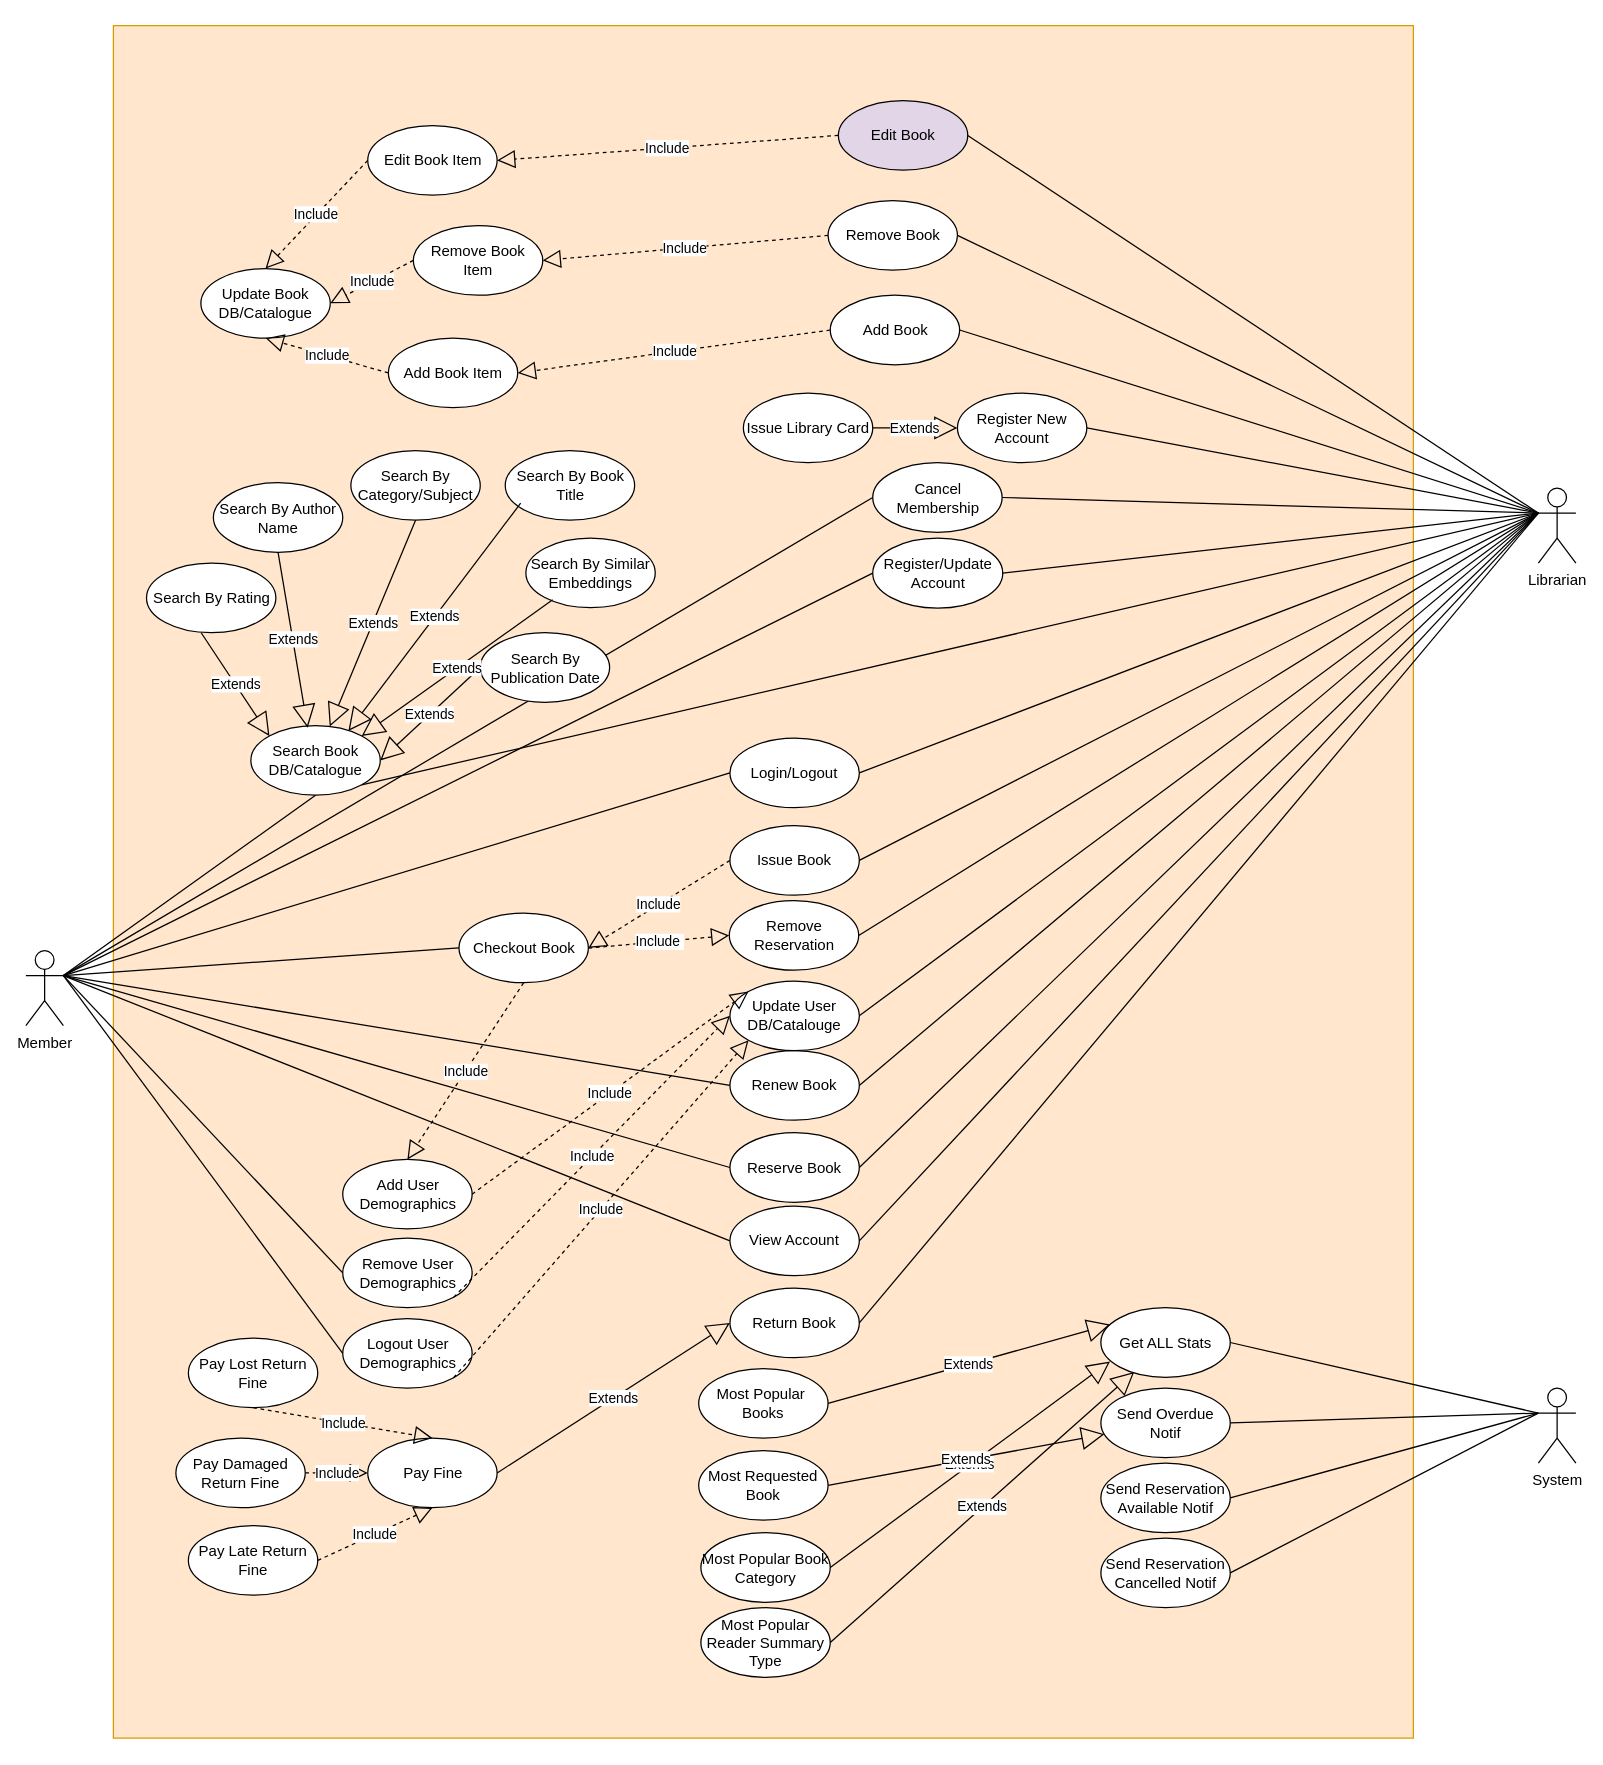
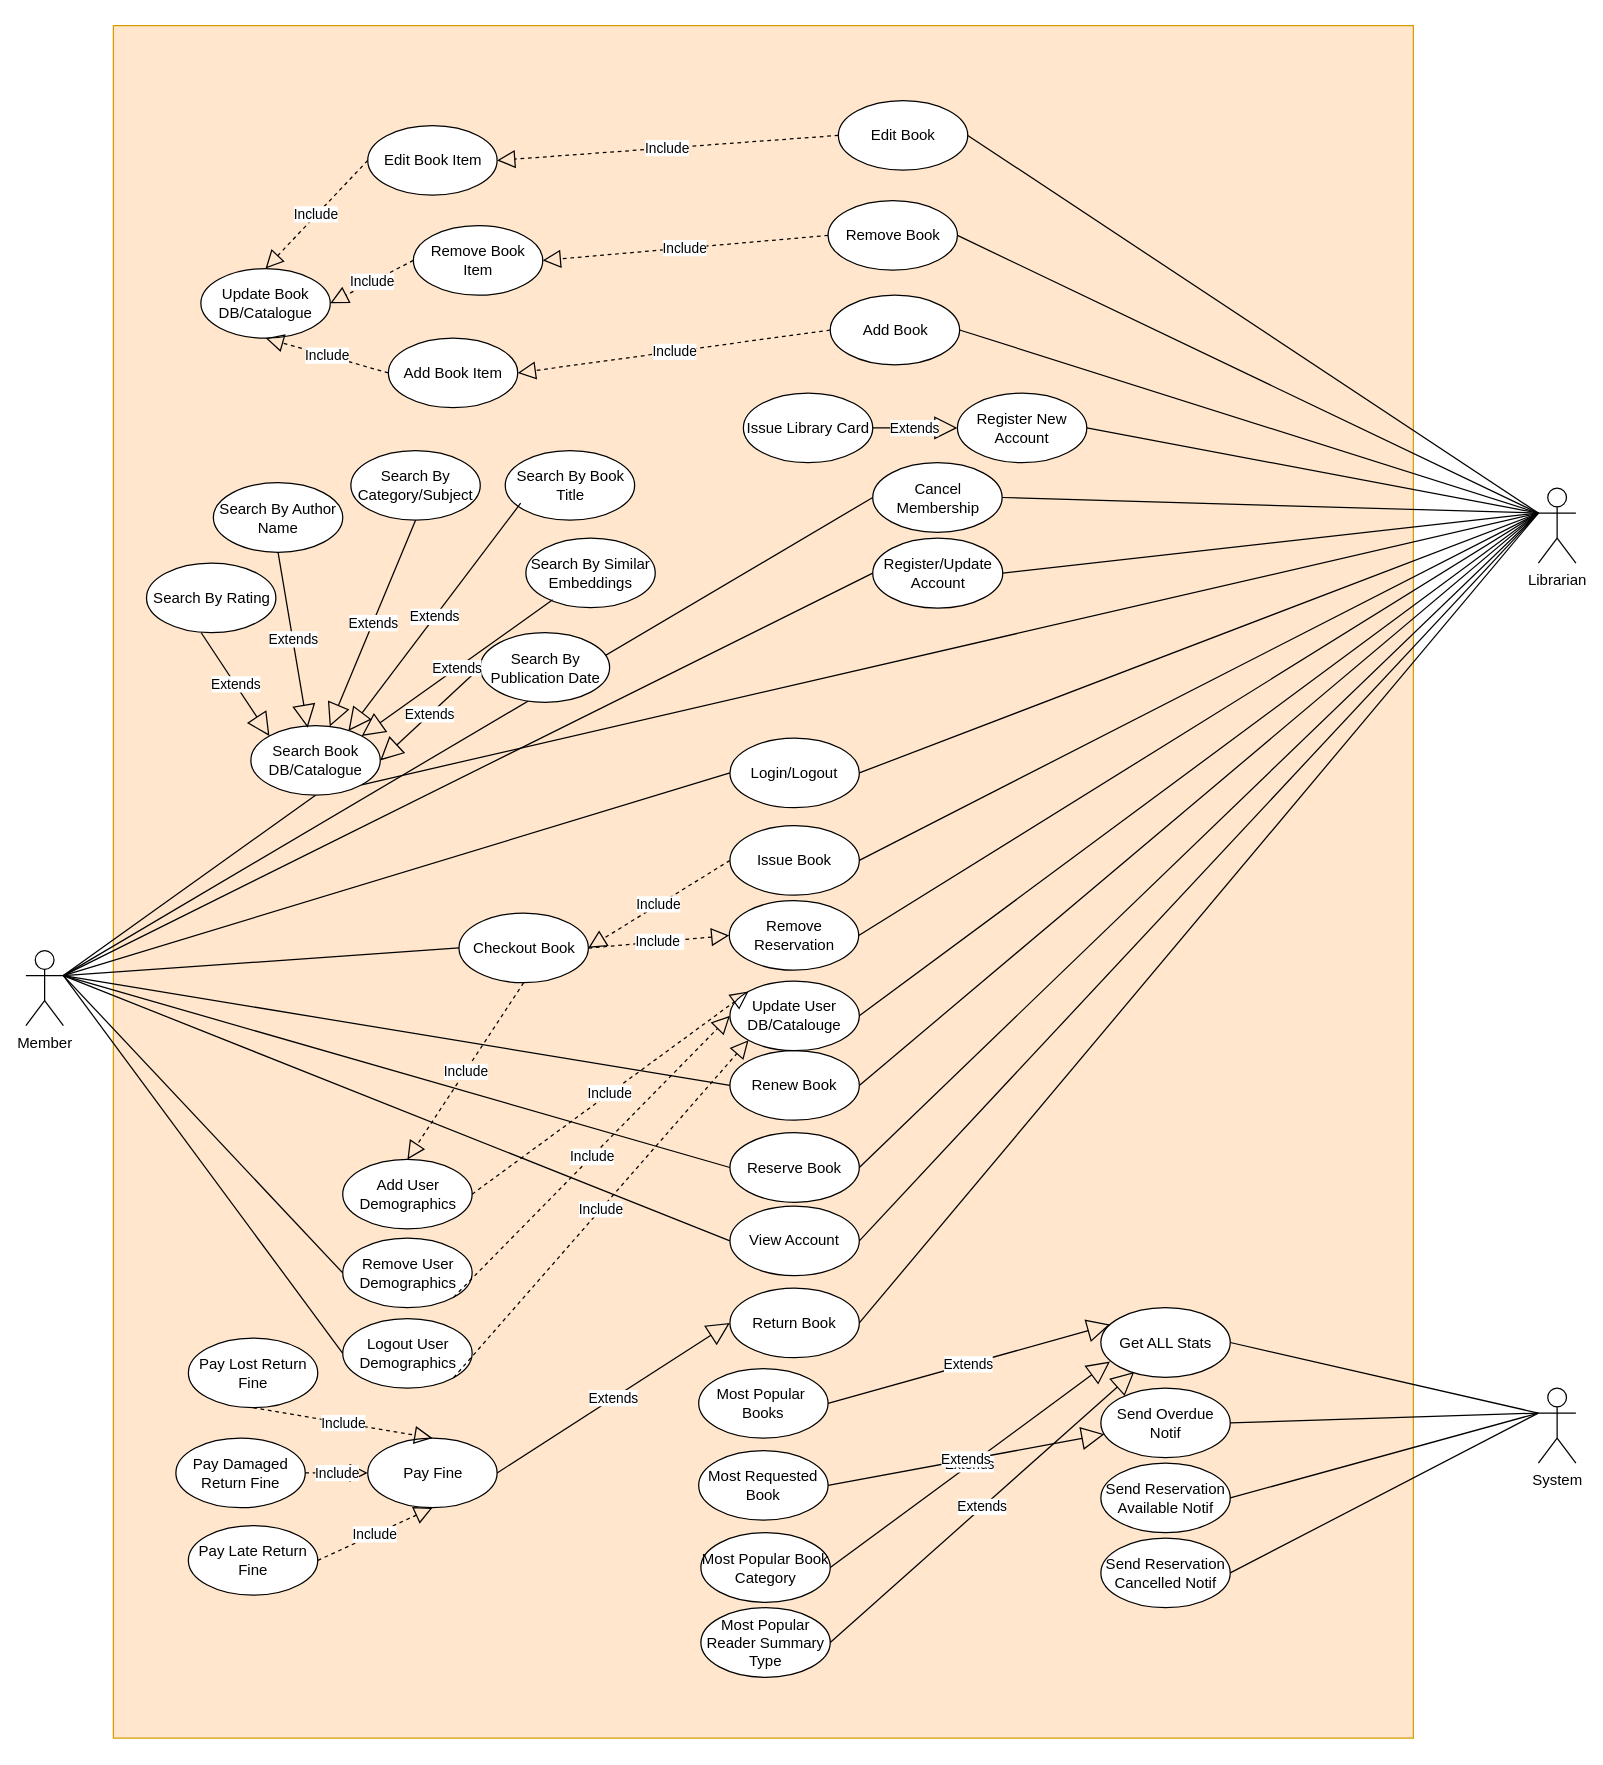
(903, 135) -> (903, 135)
